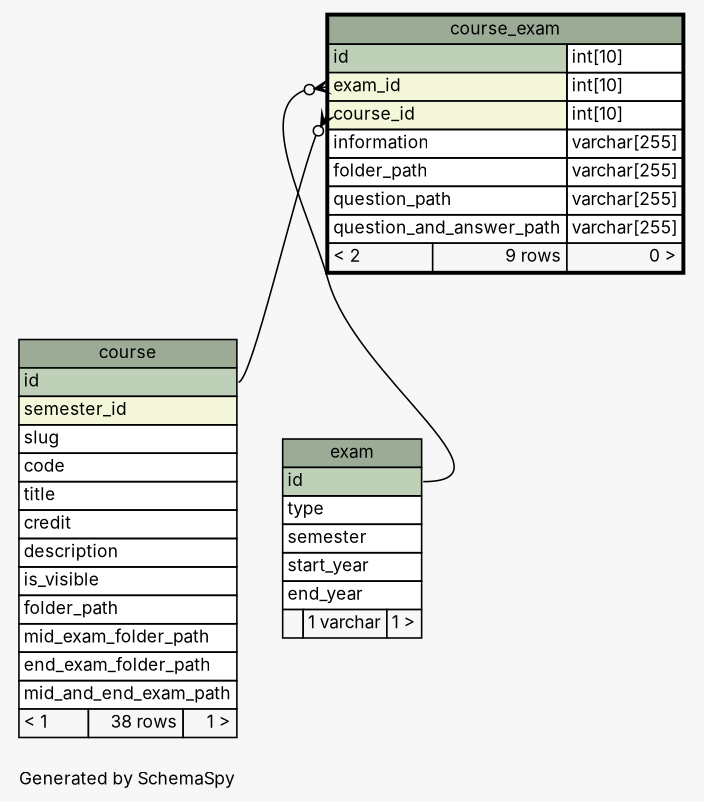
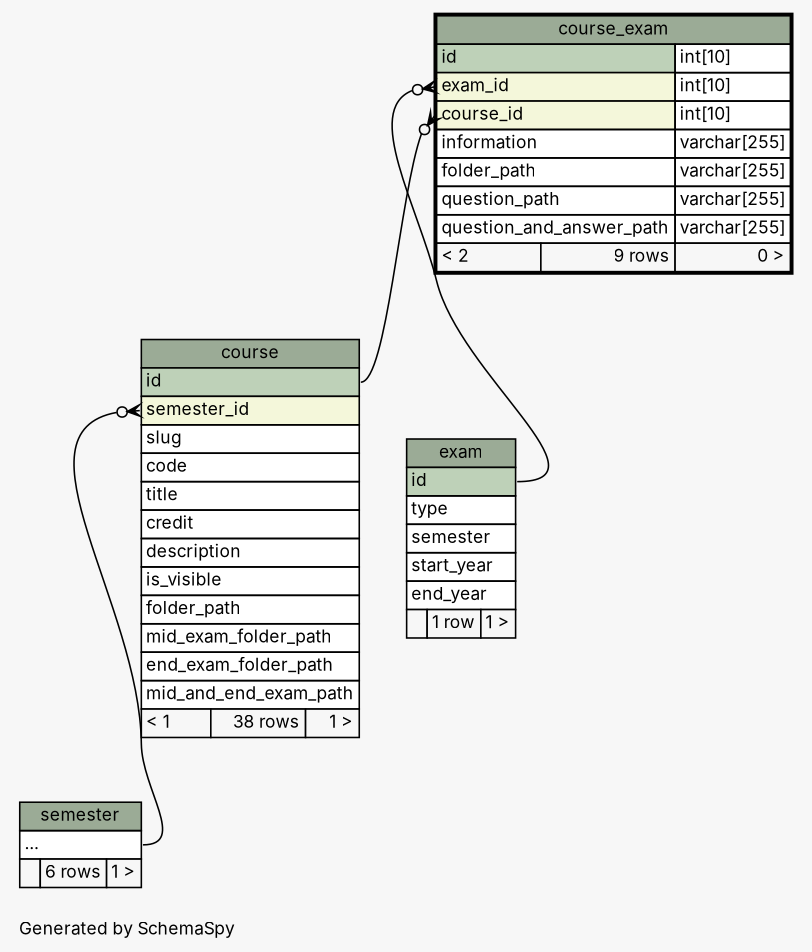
(345, 623) -> (454, 623)
none -> (80, 845)
